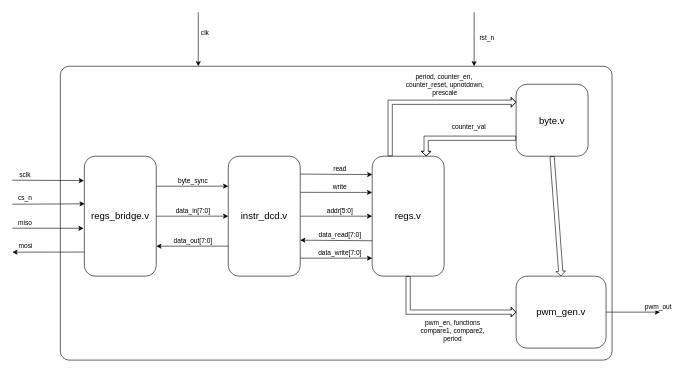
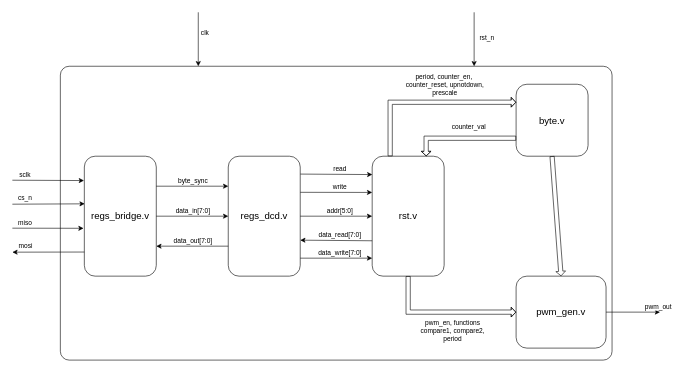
(264, 216) -> (264, 216)
(408, 216) -> (408, 216)
